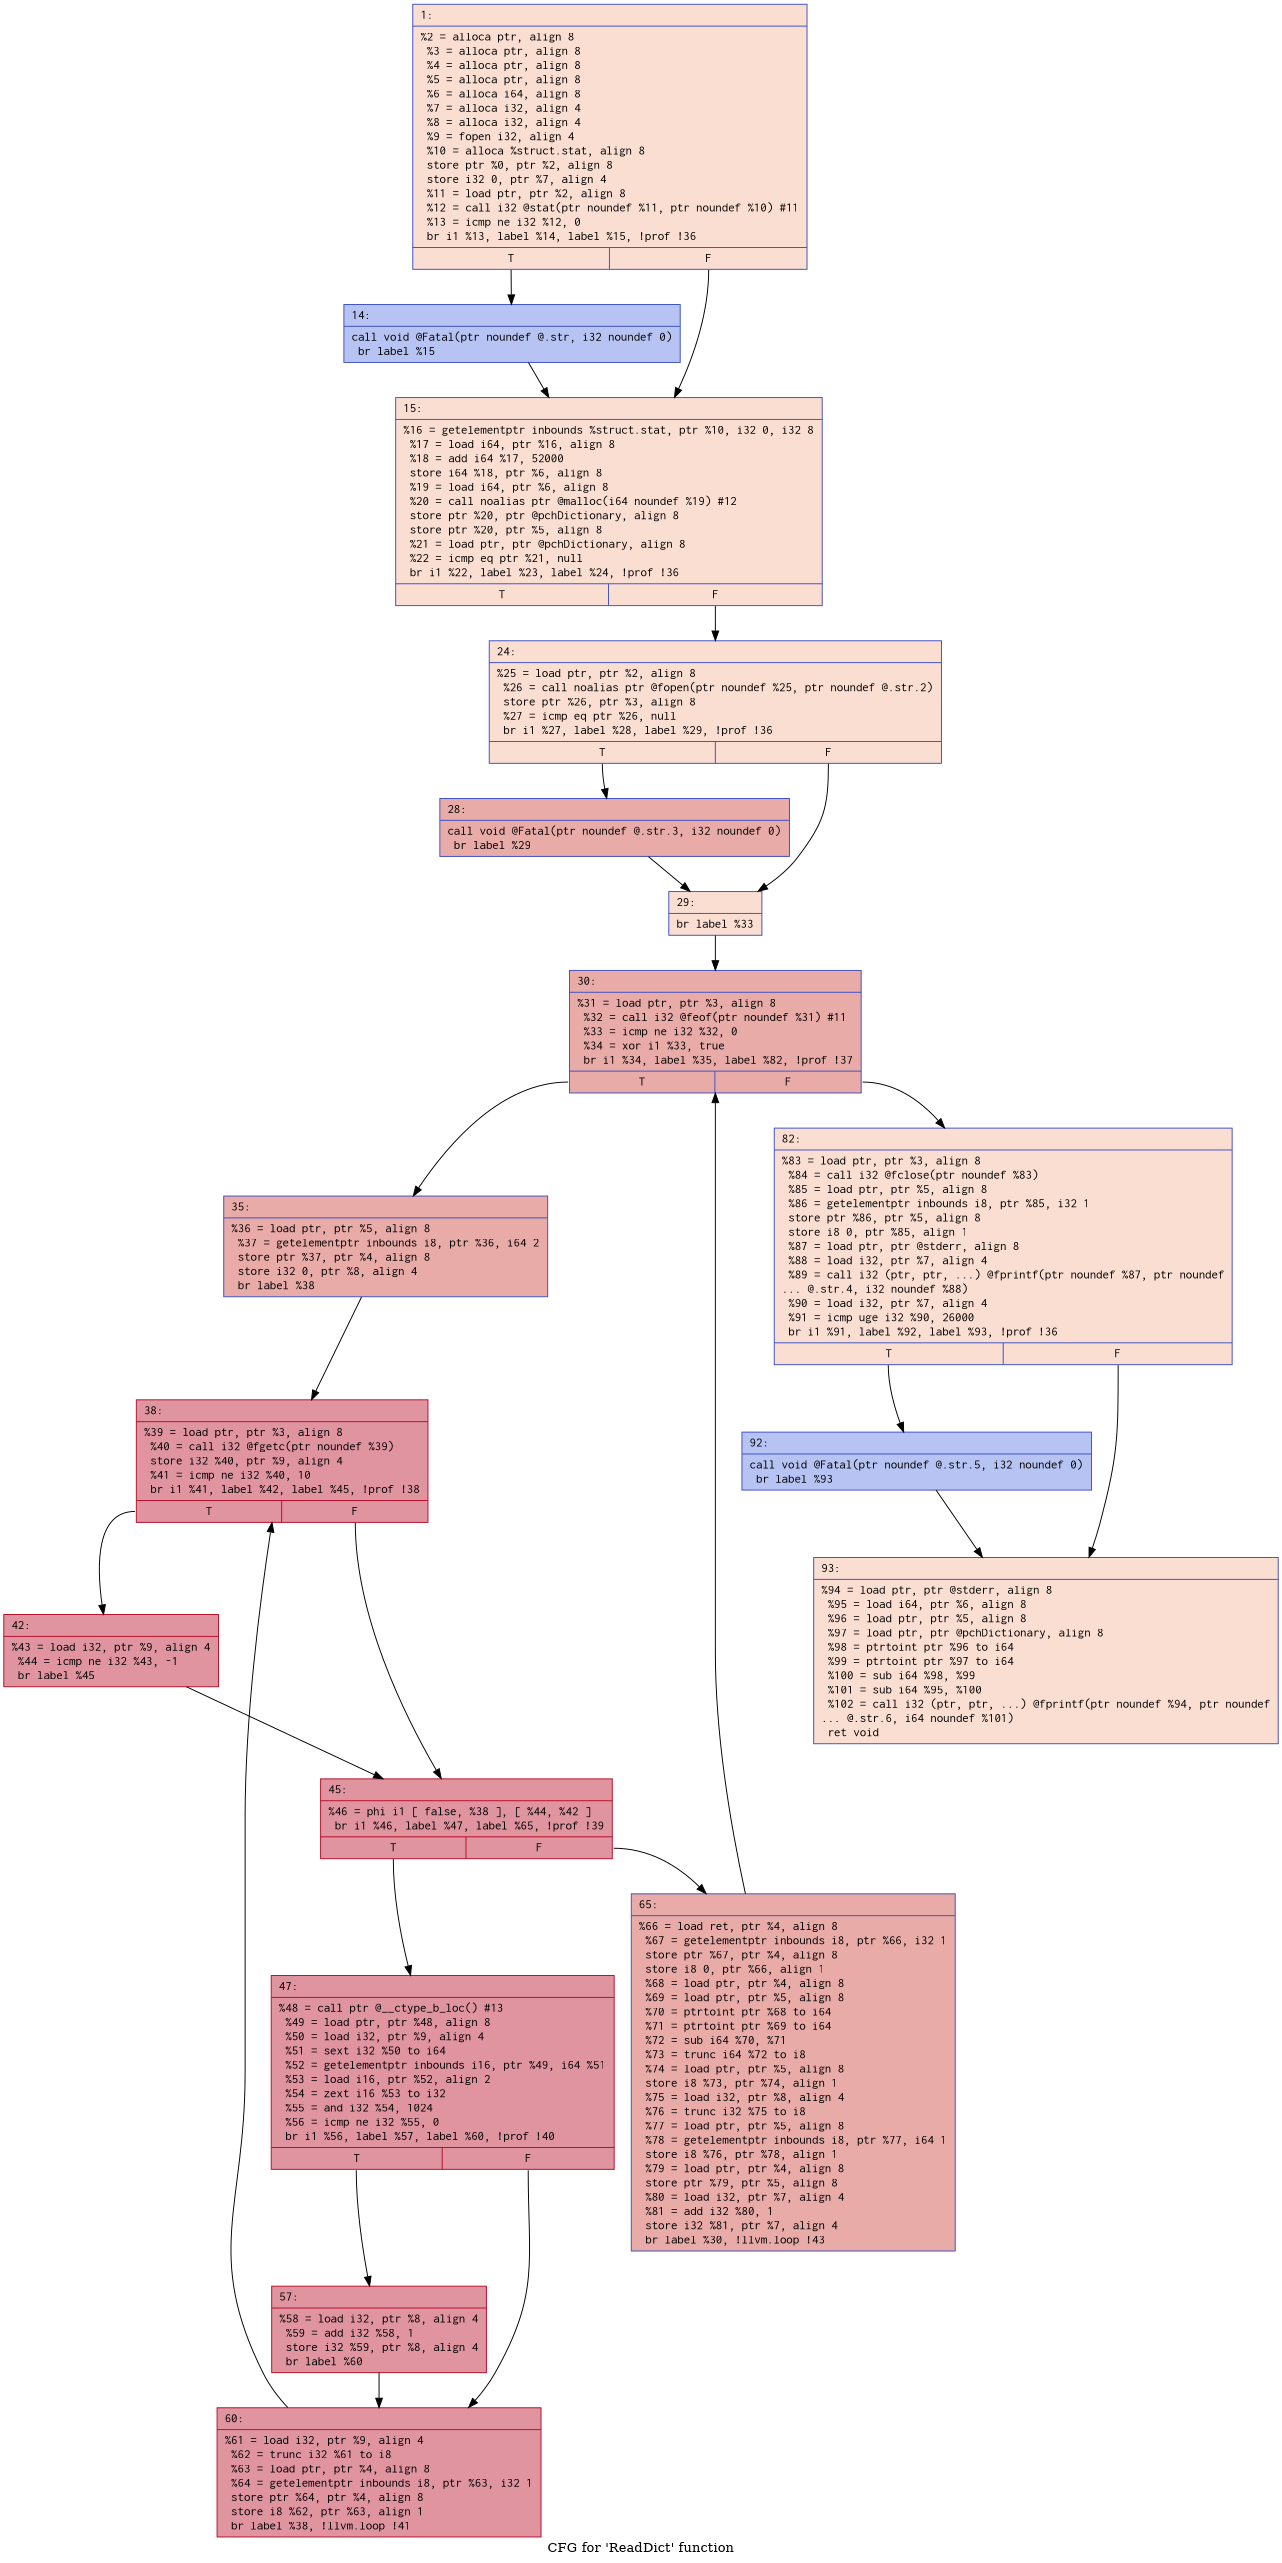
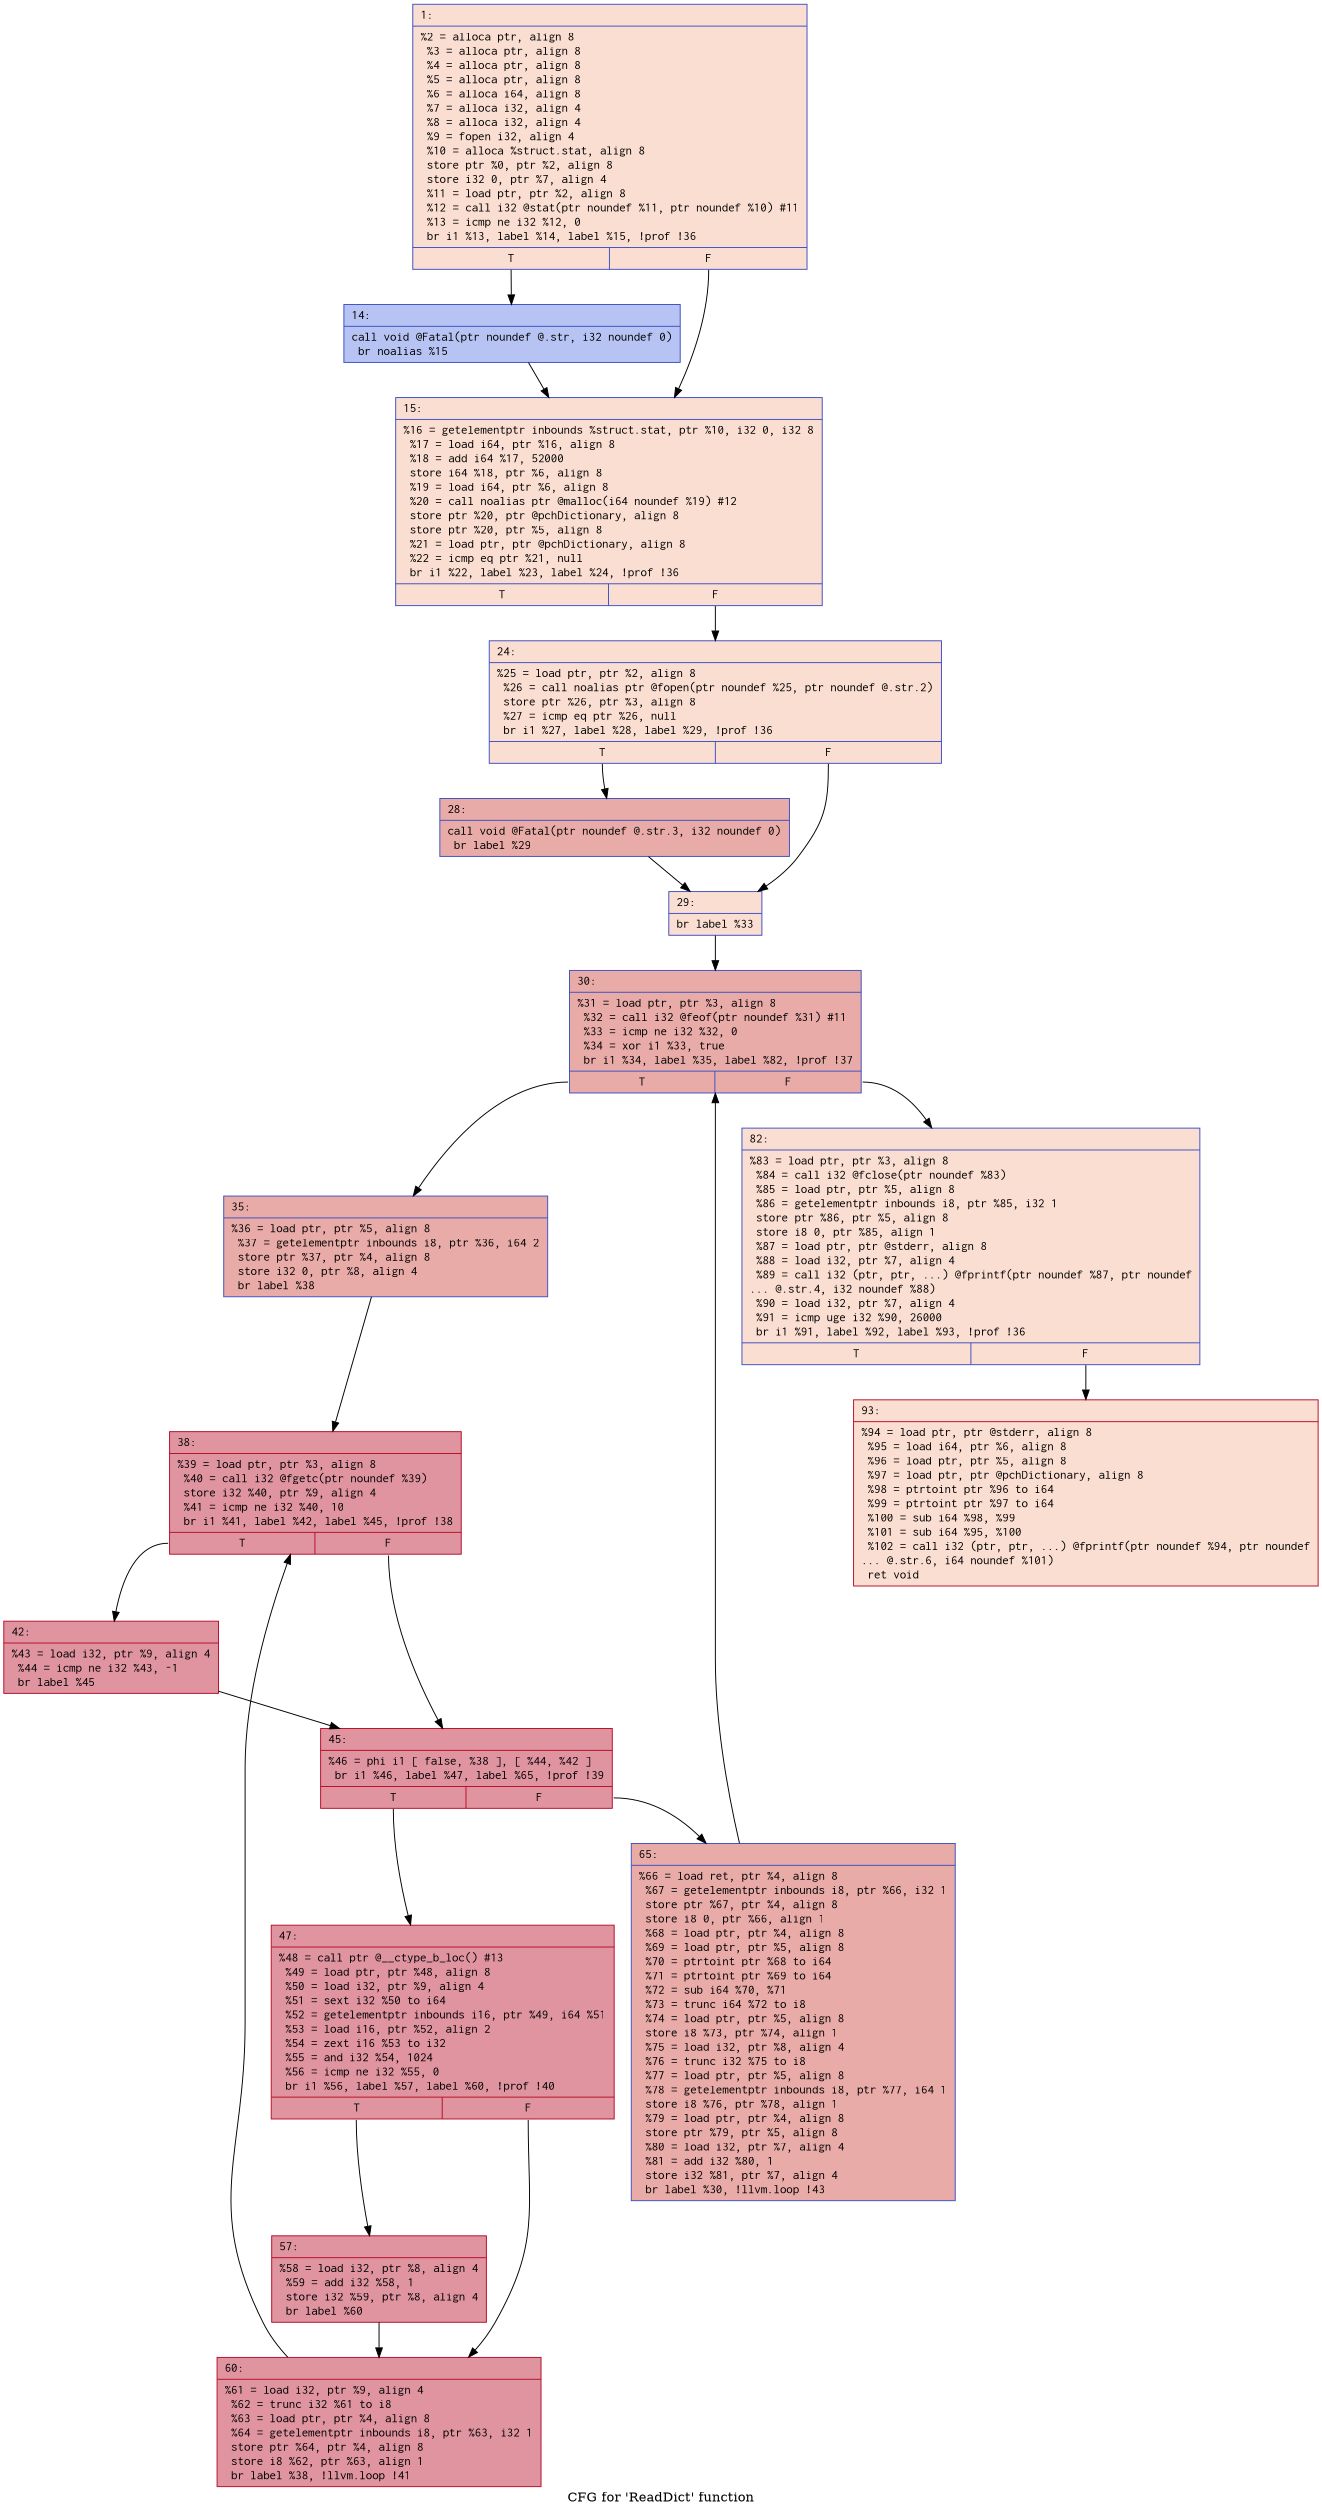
(393, 351) -> (400, 351)
(917, 1461) -> none
(1046, 1651) -> (1086, 1493)
